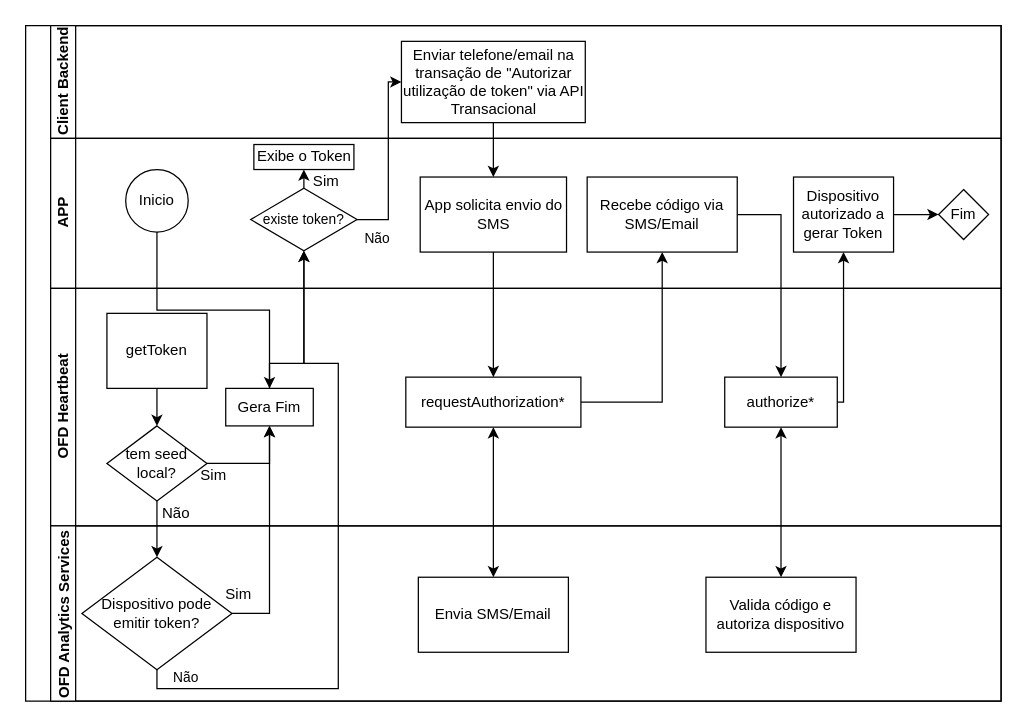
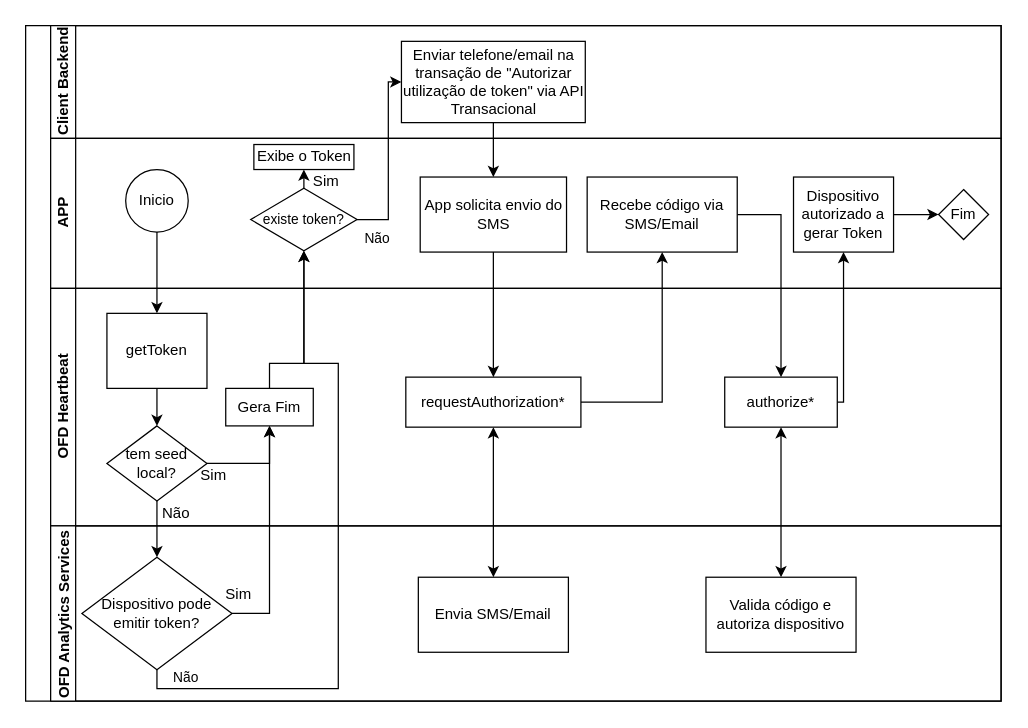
(234, 310) -> (157, 303)
